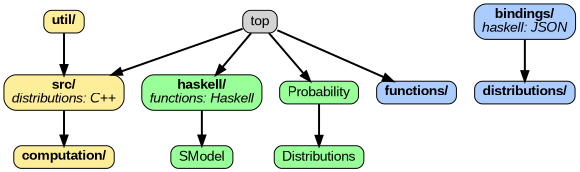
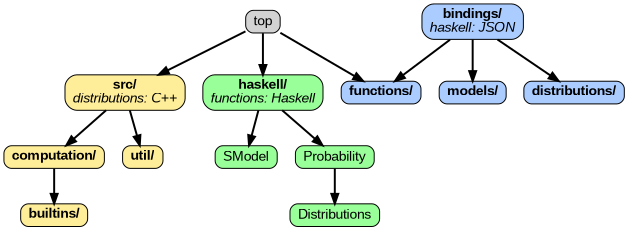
(64, 49) -> (133, 123)
(286, 53) -> (299, 125)
none -> (427, 57)
none -> (473, 93)
none -> (54, 215)
